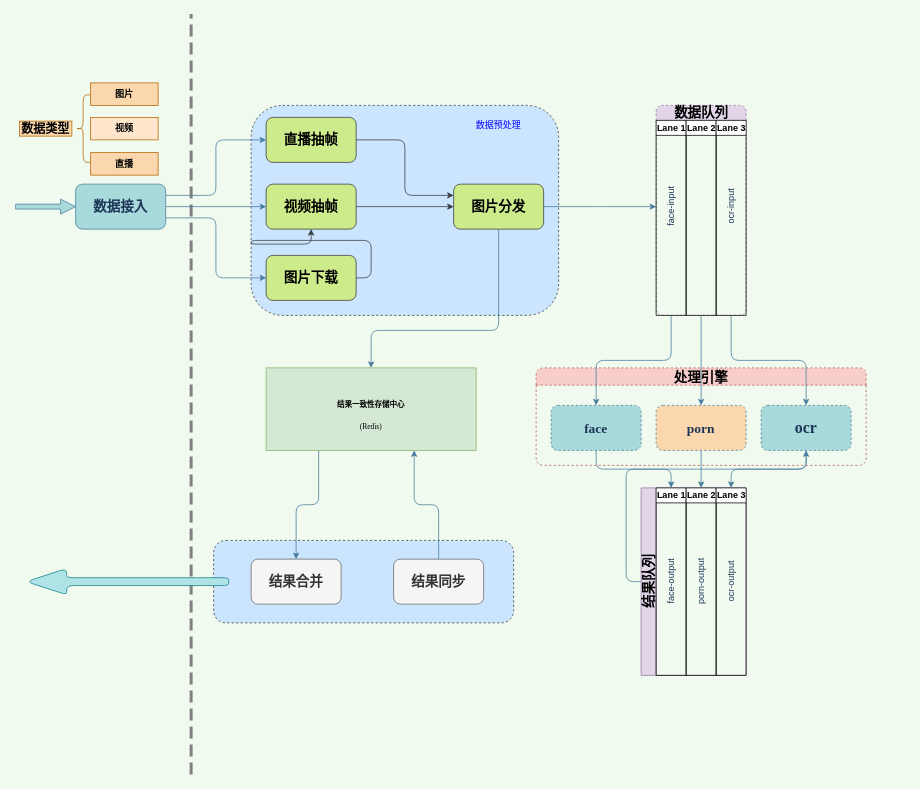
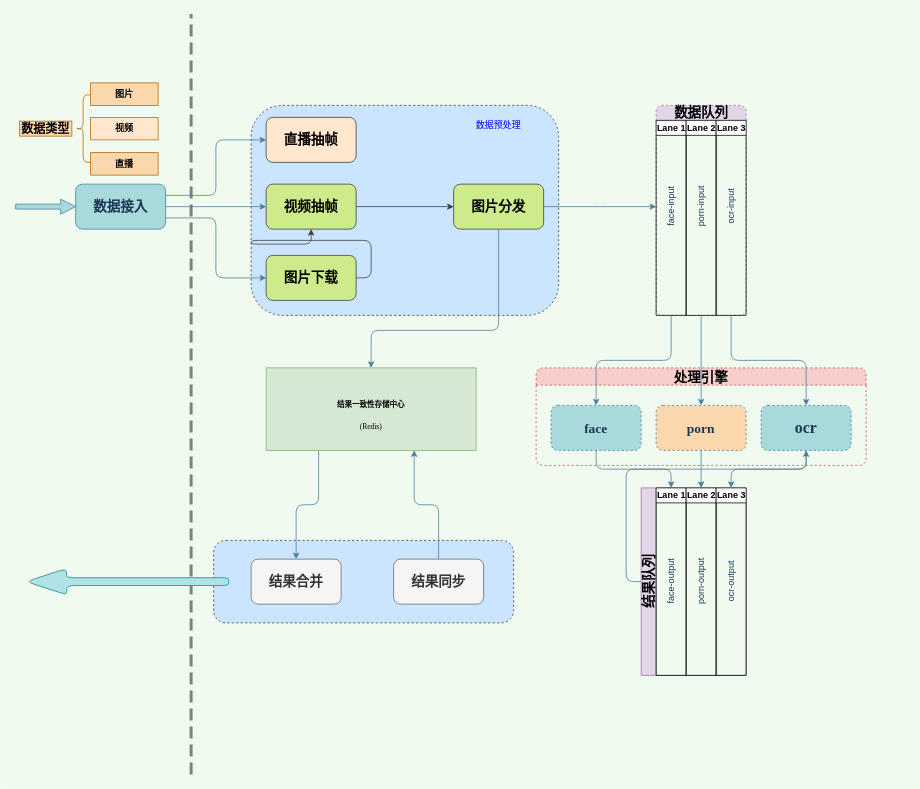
(311, 140) -> (311, 140)
(425, 195) -> none
none -> (701, 207)
